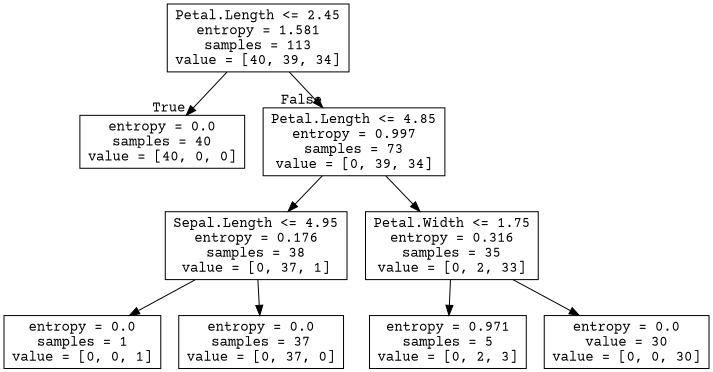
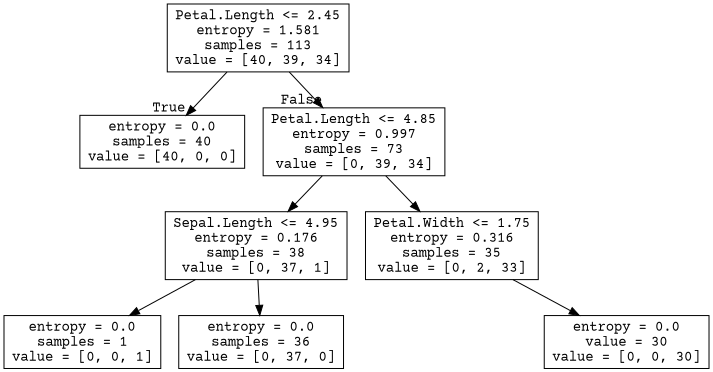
(261, 342) -> (261, 342)
(448, 342) -> none
